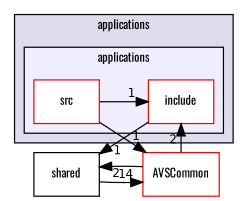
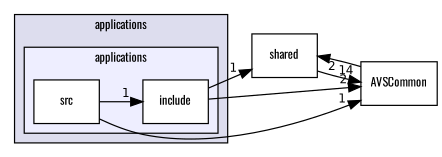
(67, 102) -> (67, 102)
(181, 102) -> (176, 102)
(181, 144) -> (279, 93)
(181, 174) -> (399, 84)
